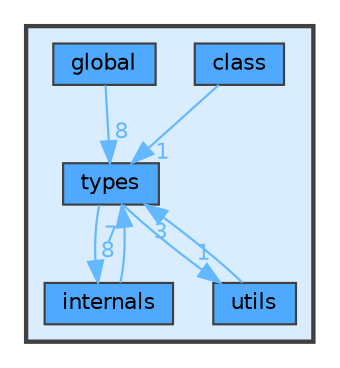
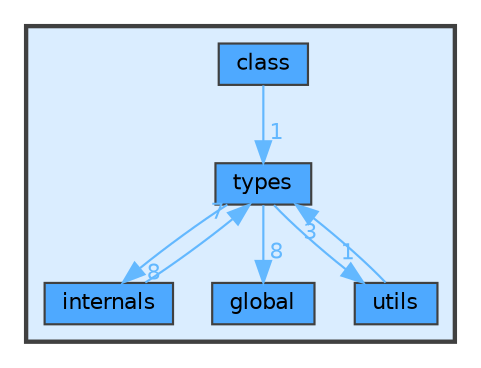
(107, 113) -> (263, 233)
